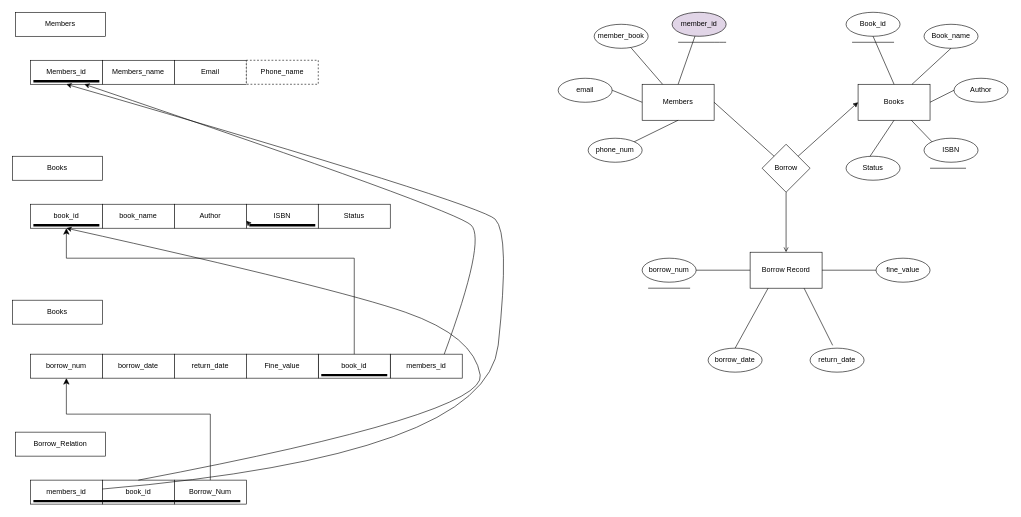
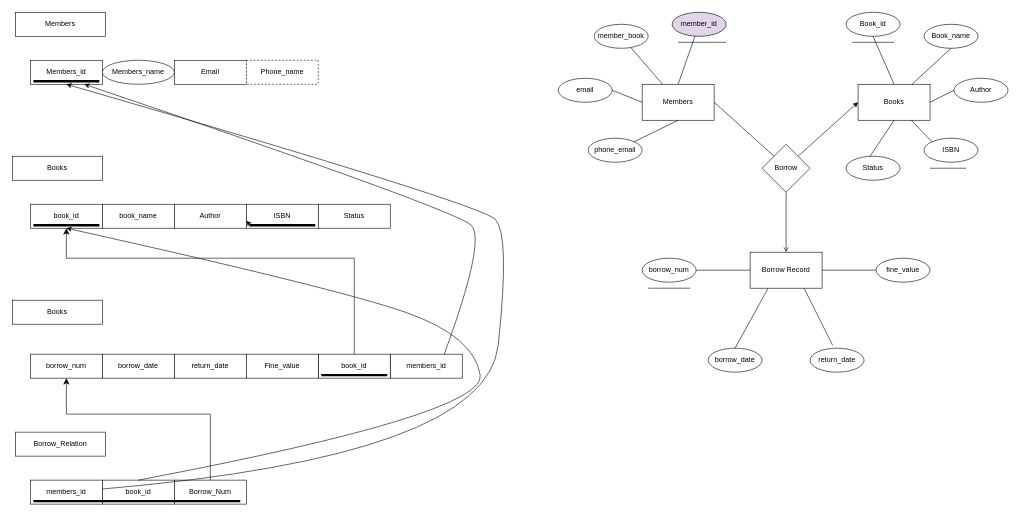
(138, 72) -> (138, 72)
(615, 150) -> (615, 150)
